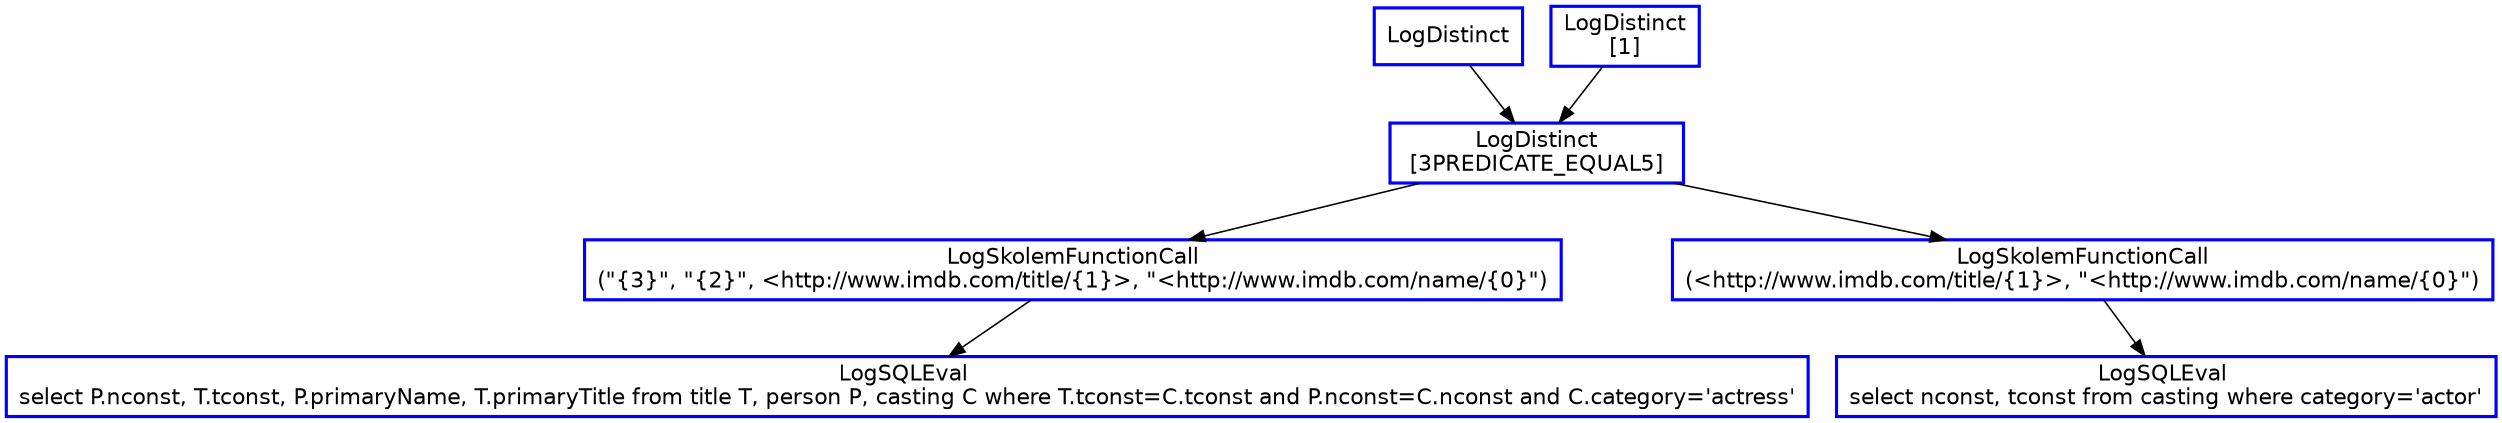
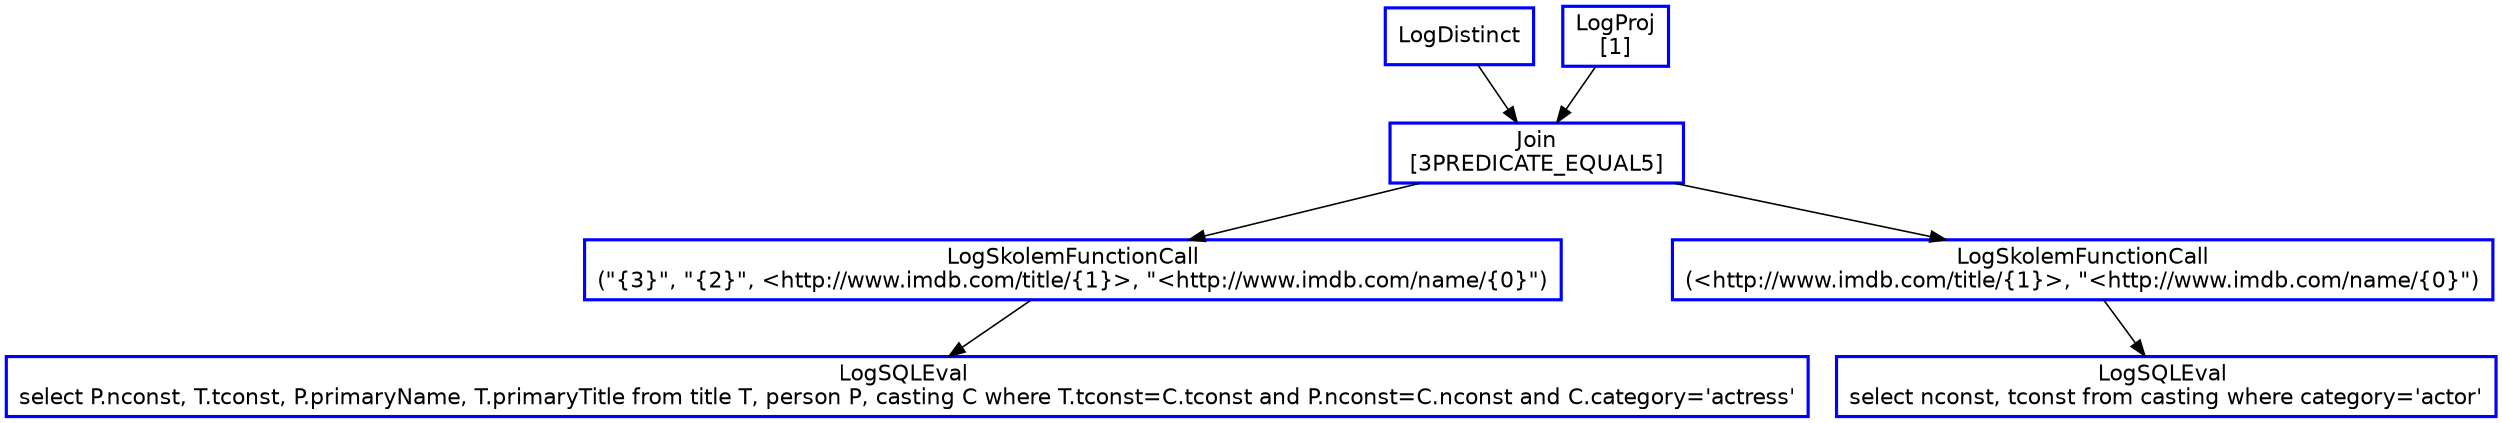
(1625, 36) -> (1616, 36)
(1537, 153) -> (1537, 153)
